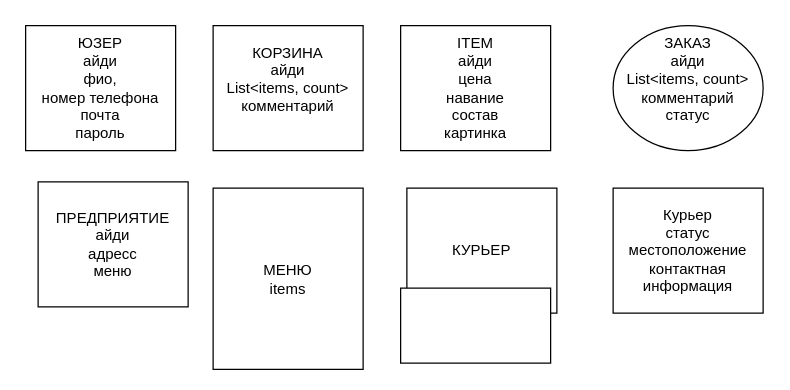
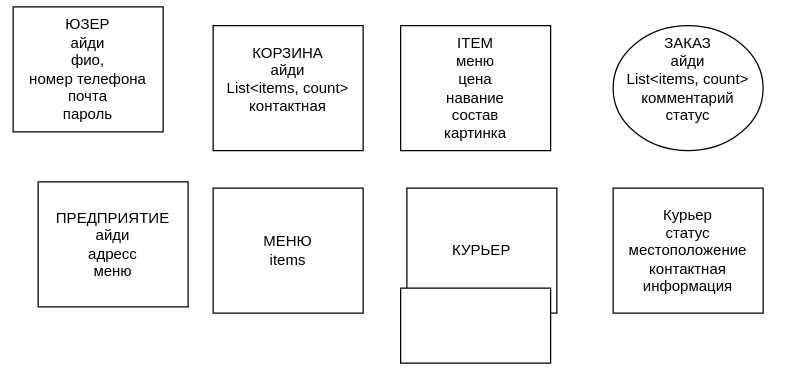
(101, 88) -> (88, 69)
(288, 88) -> (288, 88)
(476, 88) -> (476, 88)
(288, 279) -> (288, 251)
